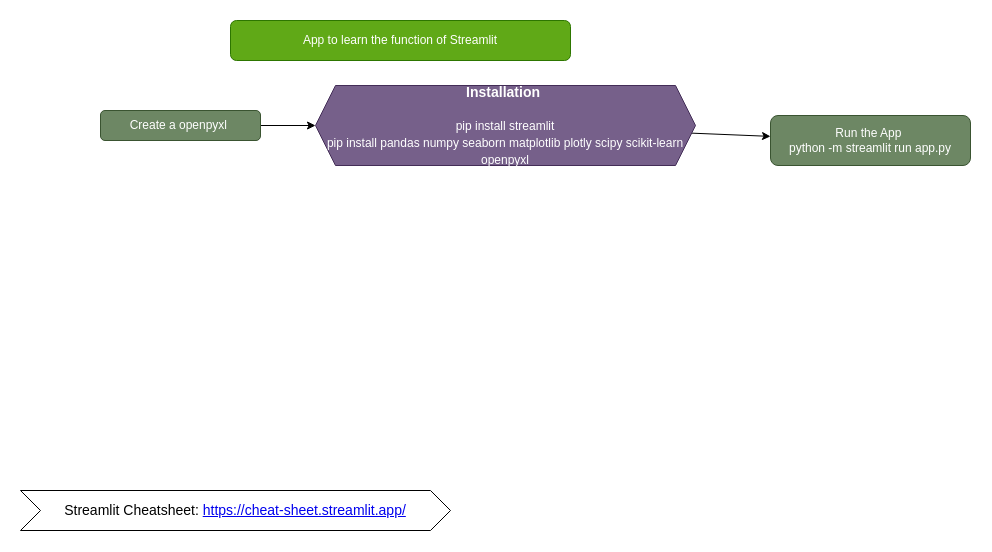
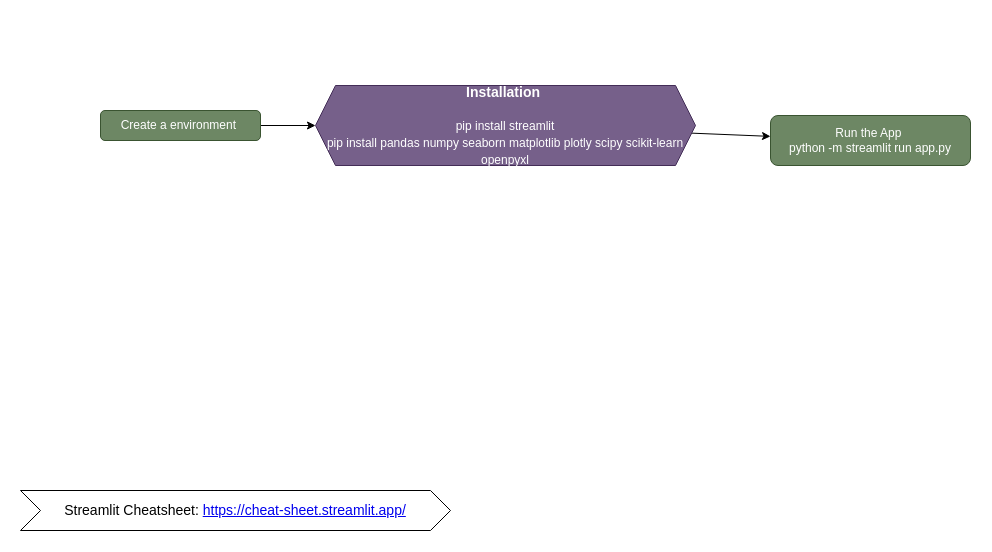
(401, 41) -> none
(181, 126) -> (181, 126)
